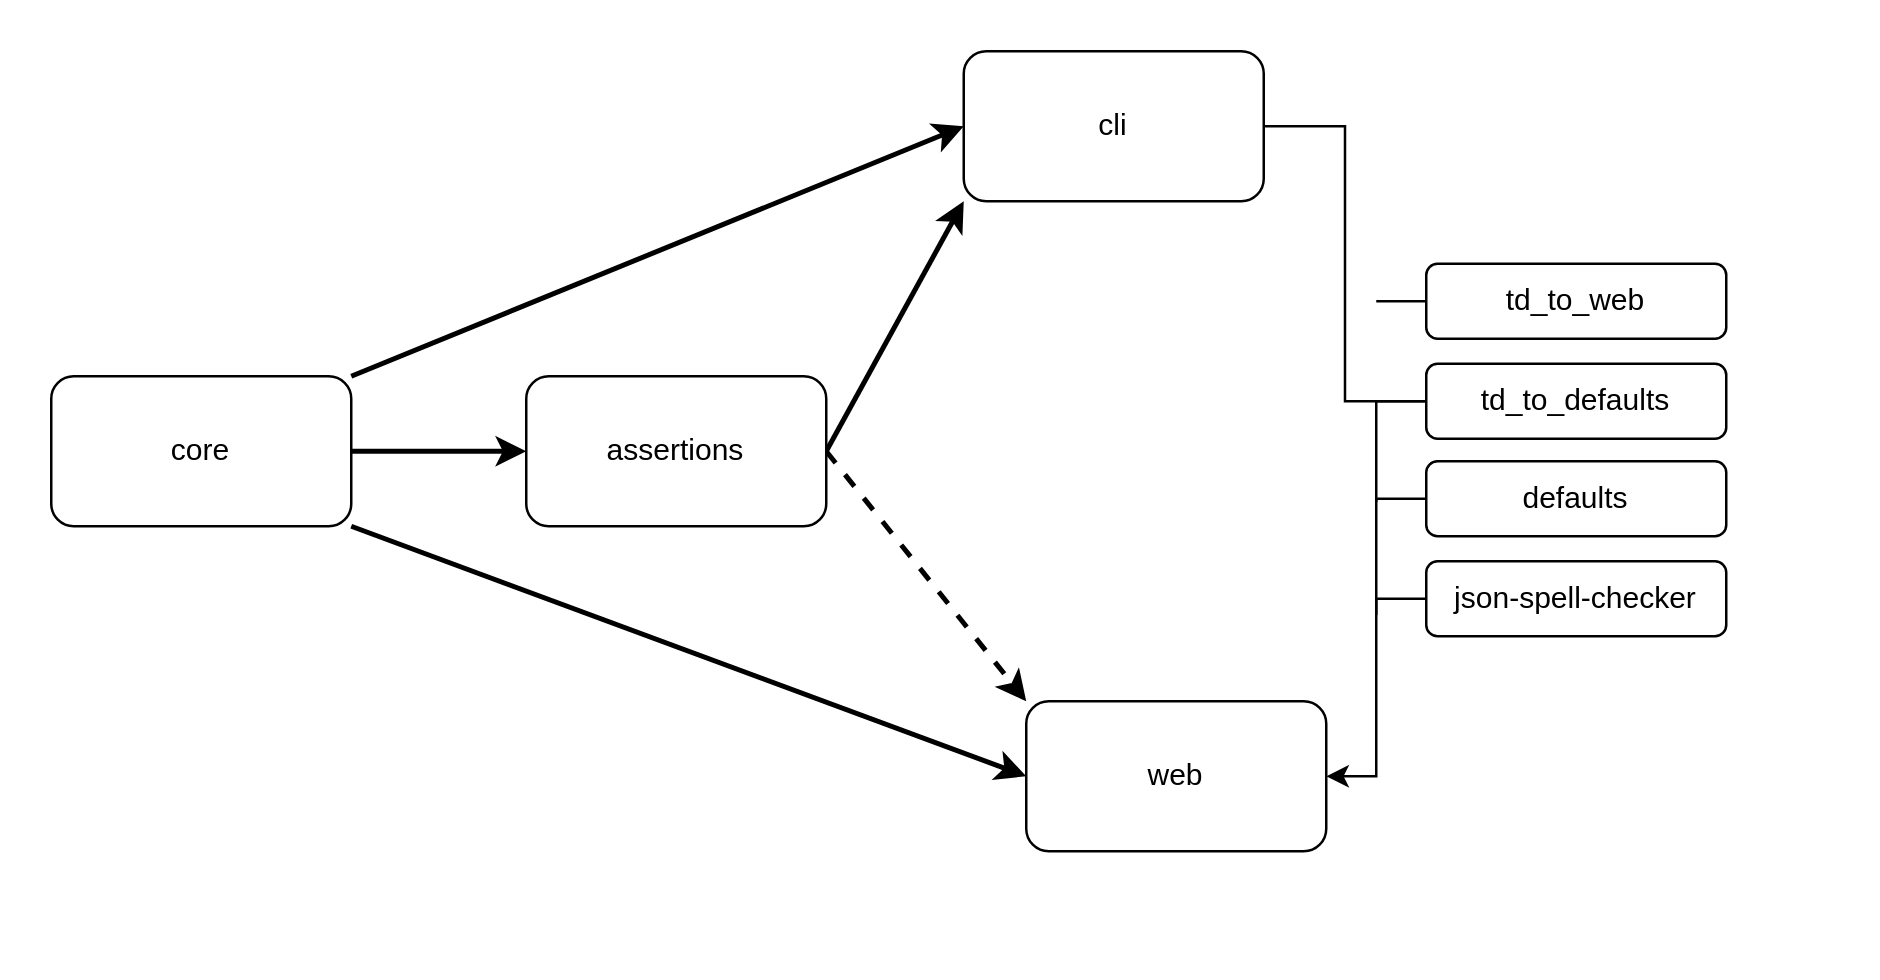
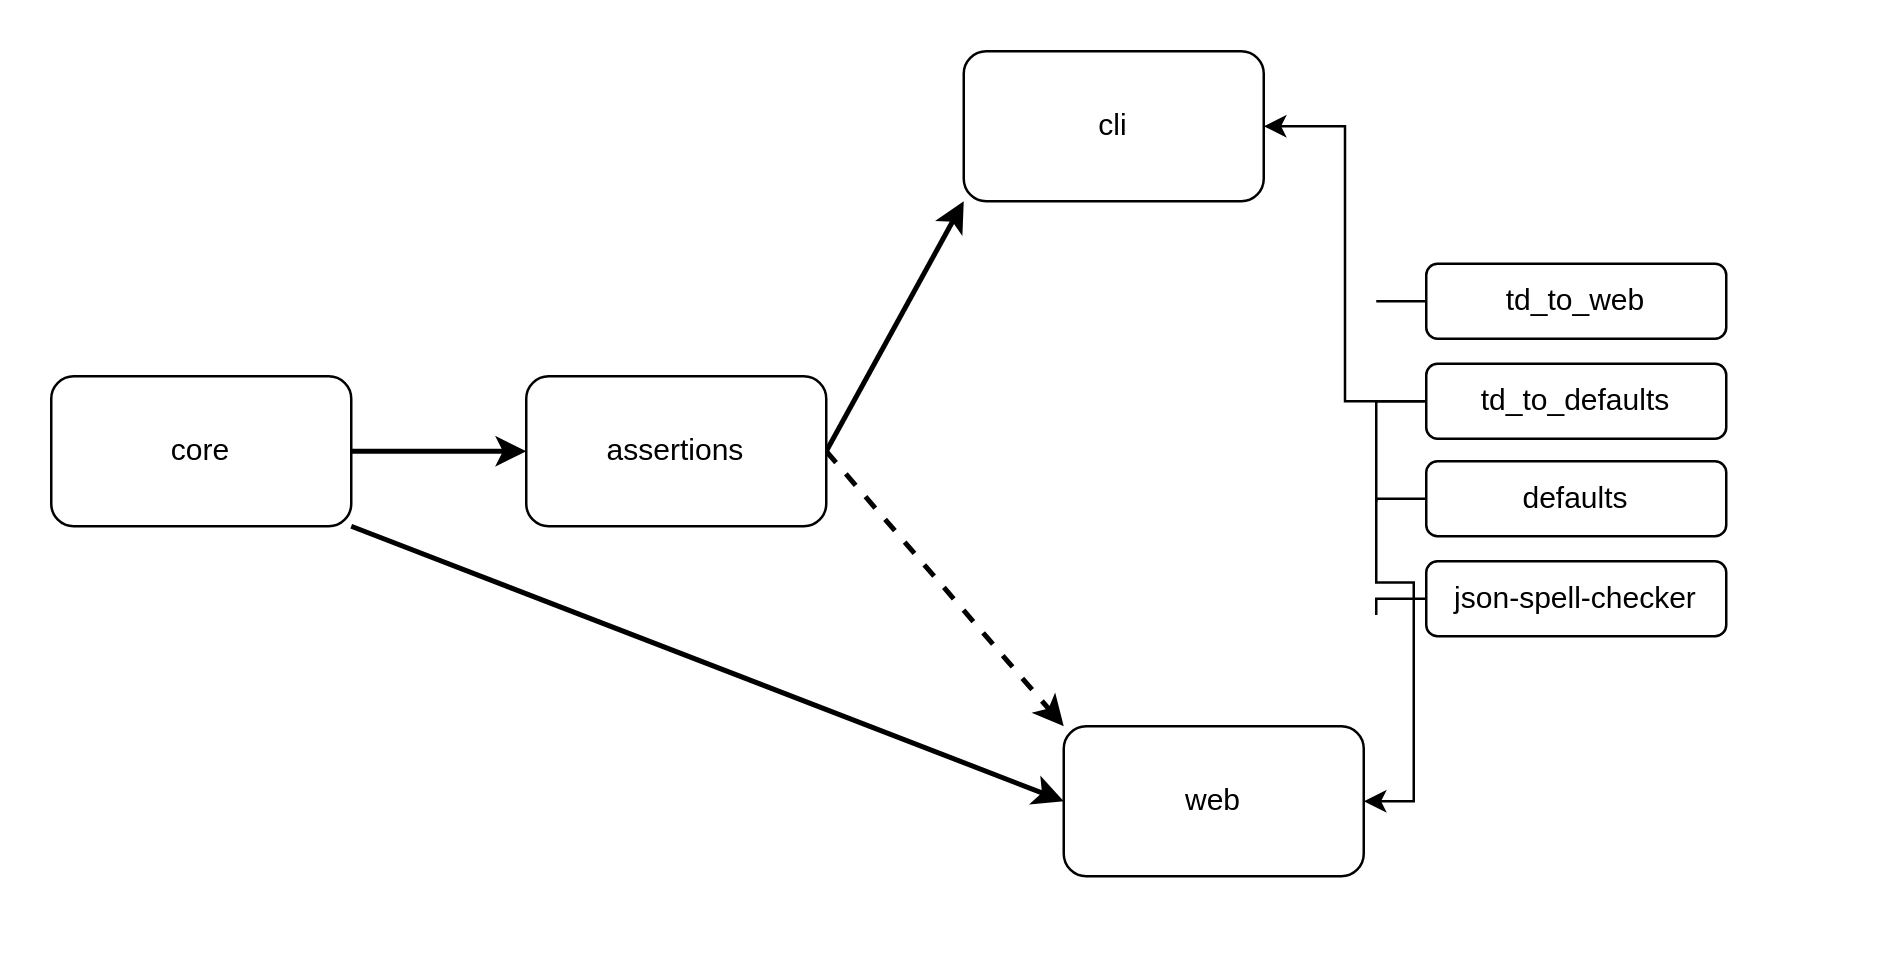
(1274, 126) -> (1282, 126)
(648, 255) -> none
(1176, 776) -> (1214, 801)
